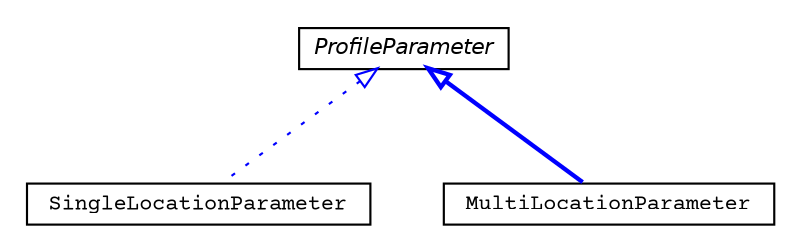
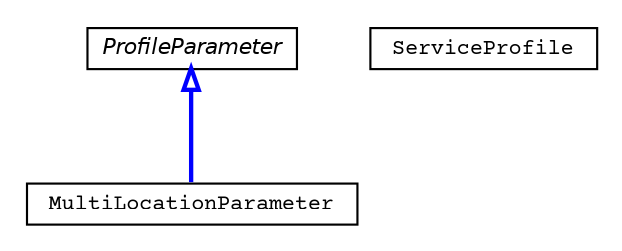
none -> (483, 48)
(198, 203) -> none
